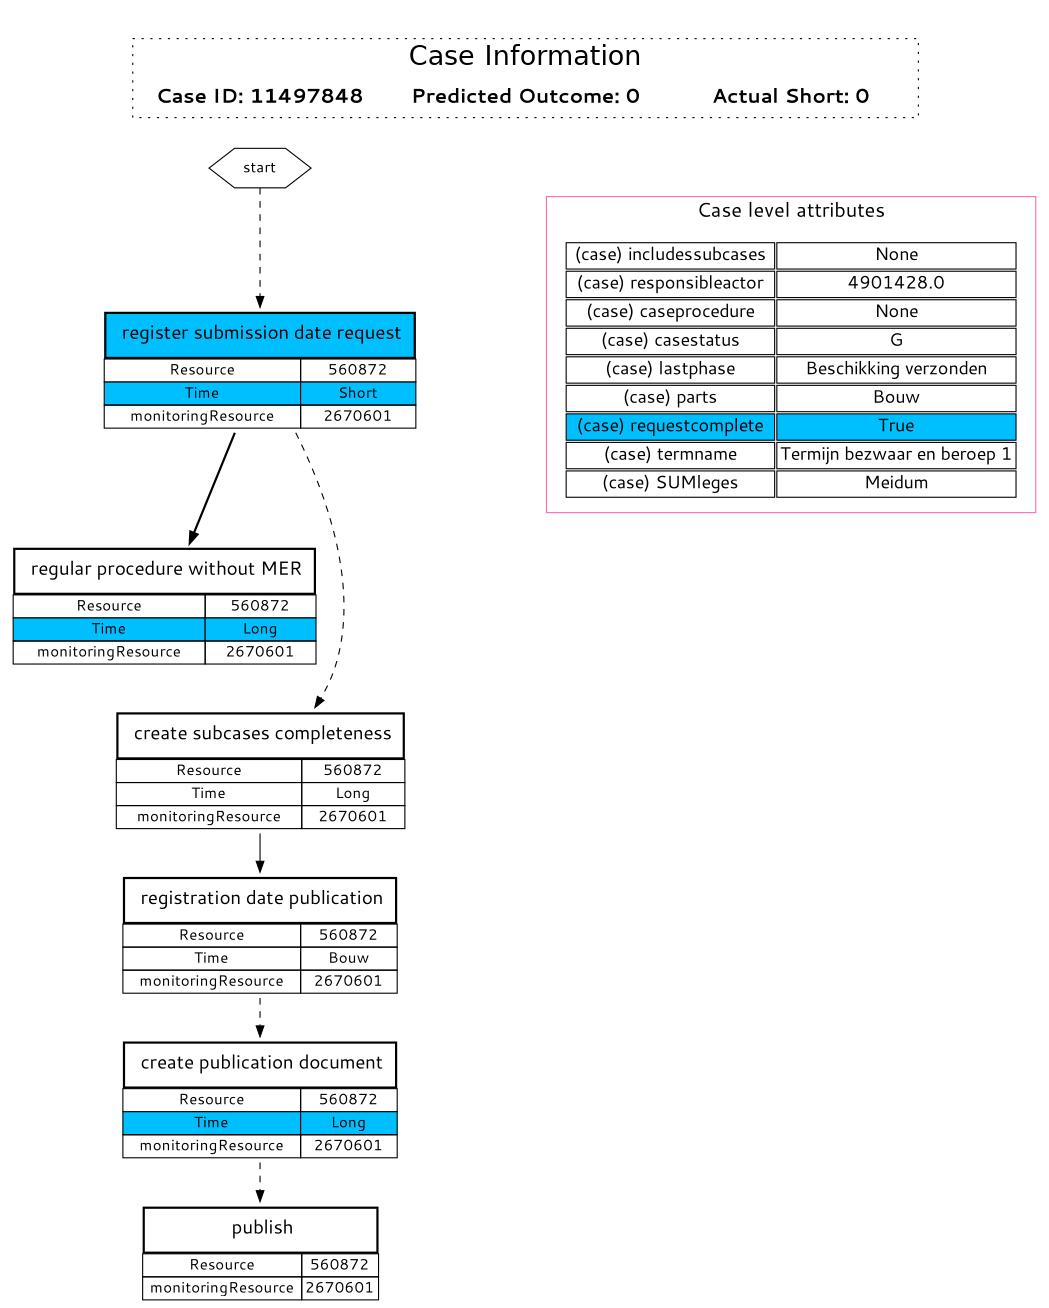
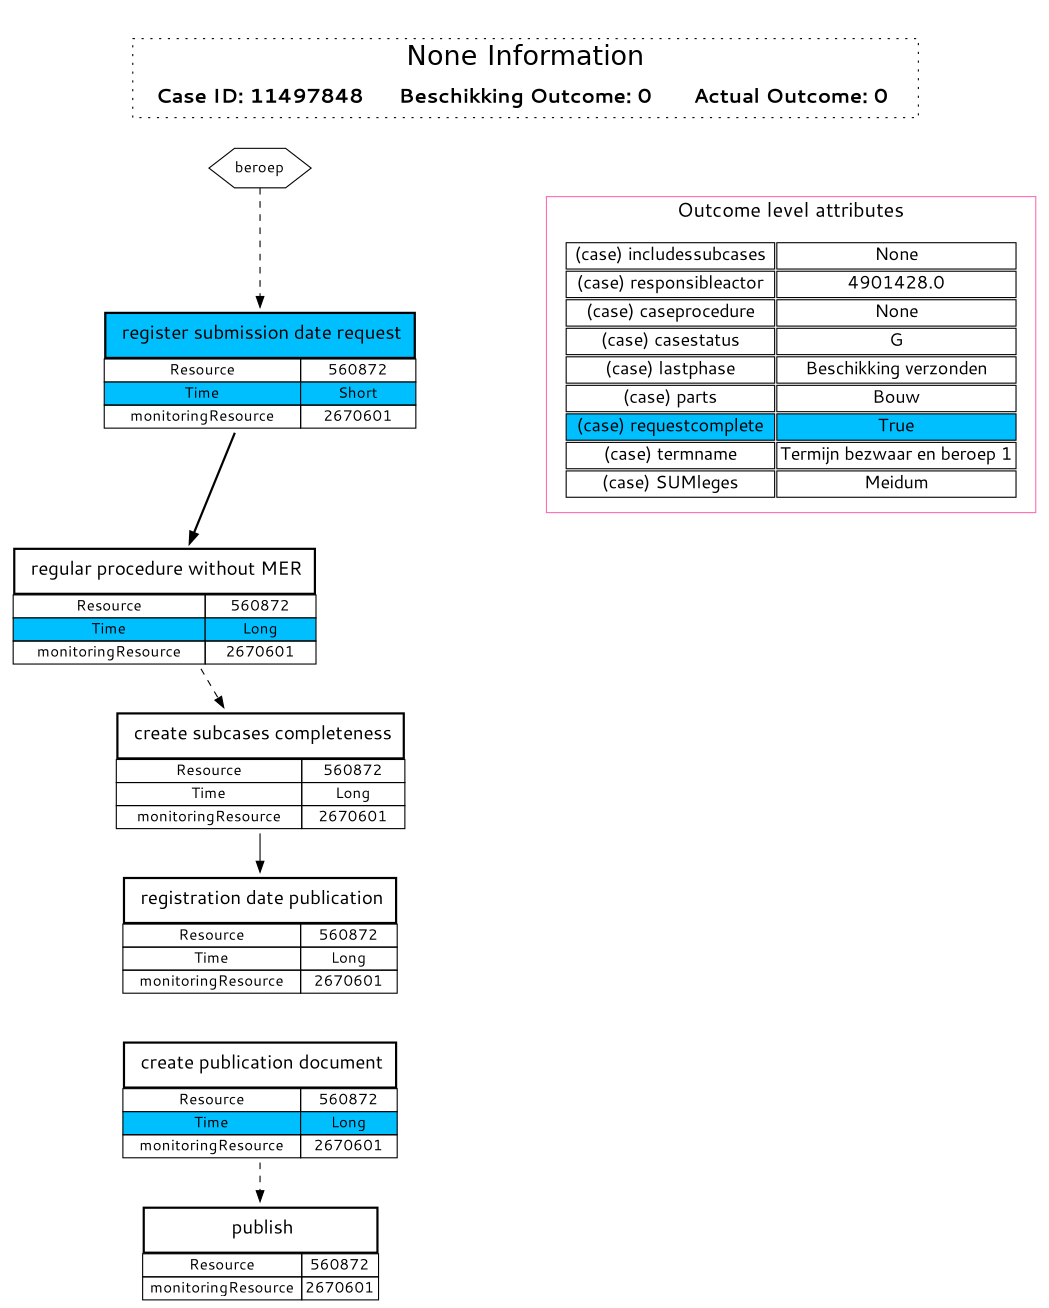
(526, 58) -> (526, 58)
(526, 98) -> (526, 98)
(791, 98) -> (791, 98)
(260, 168) -> (260, 168)
(791, 212) -> (791, 212)
(340, 564) -> (210, 683)
(349, 958) -> (349, 958)
(260, 1012) -> none
